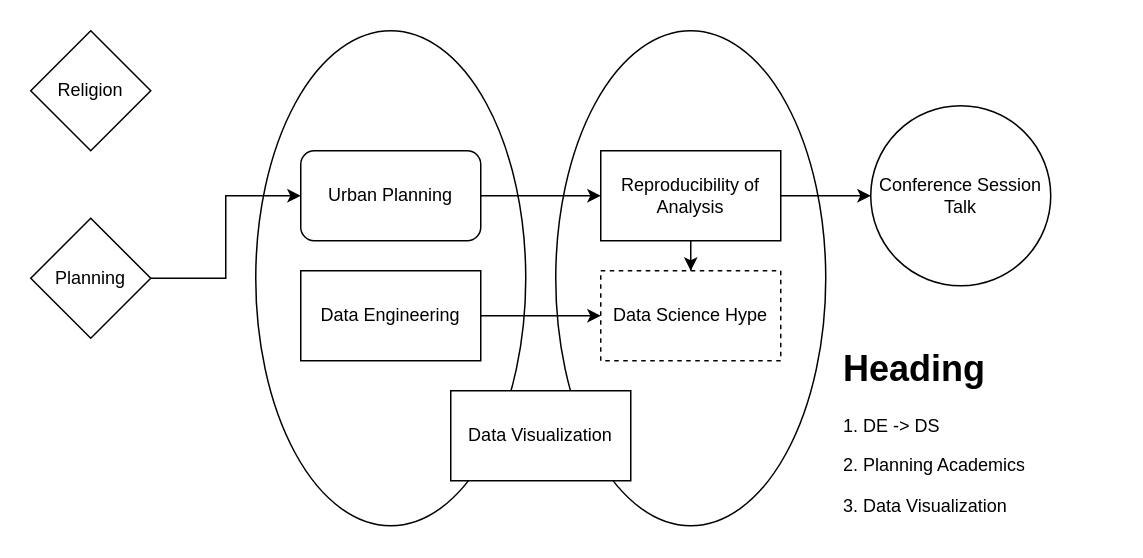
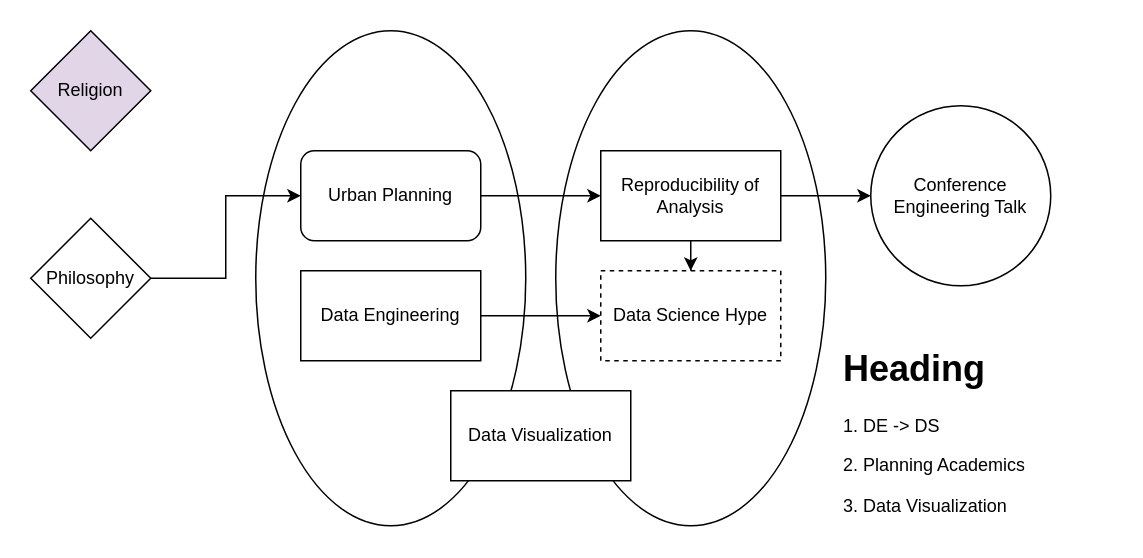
(91, 91) -> (91, 91)
(961, 196) -> (961, 196)
(91, 278) -> (91, 278)
